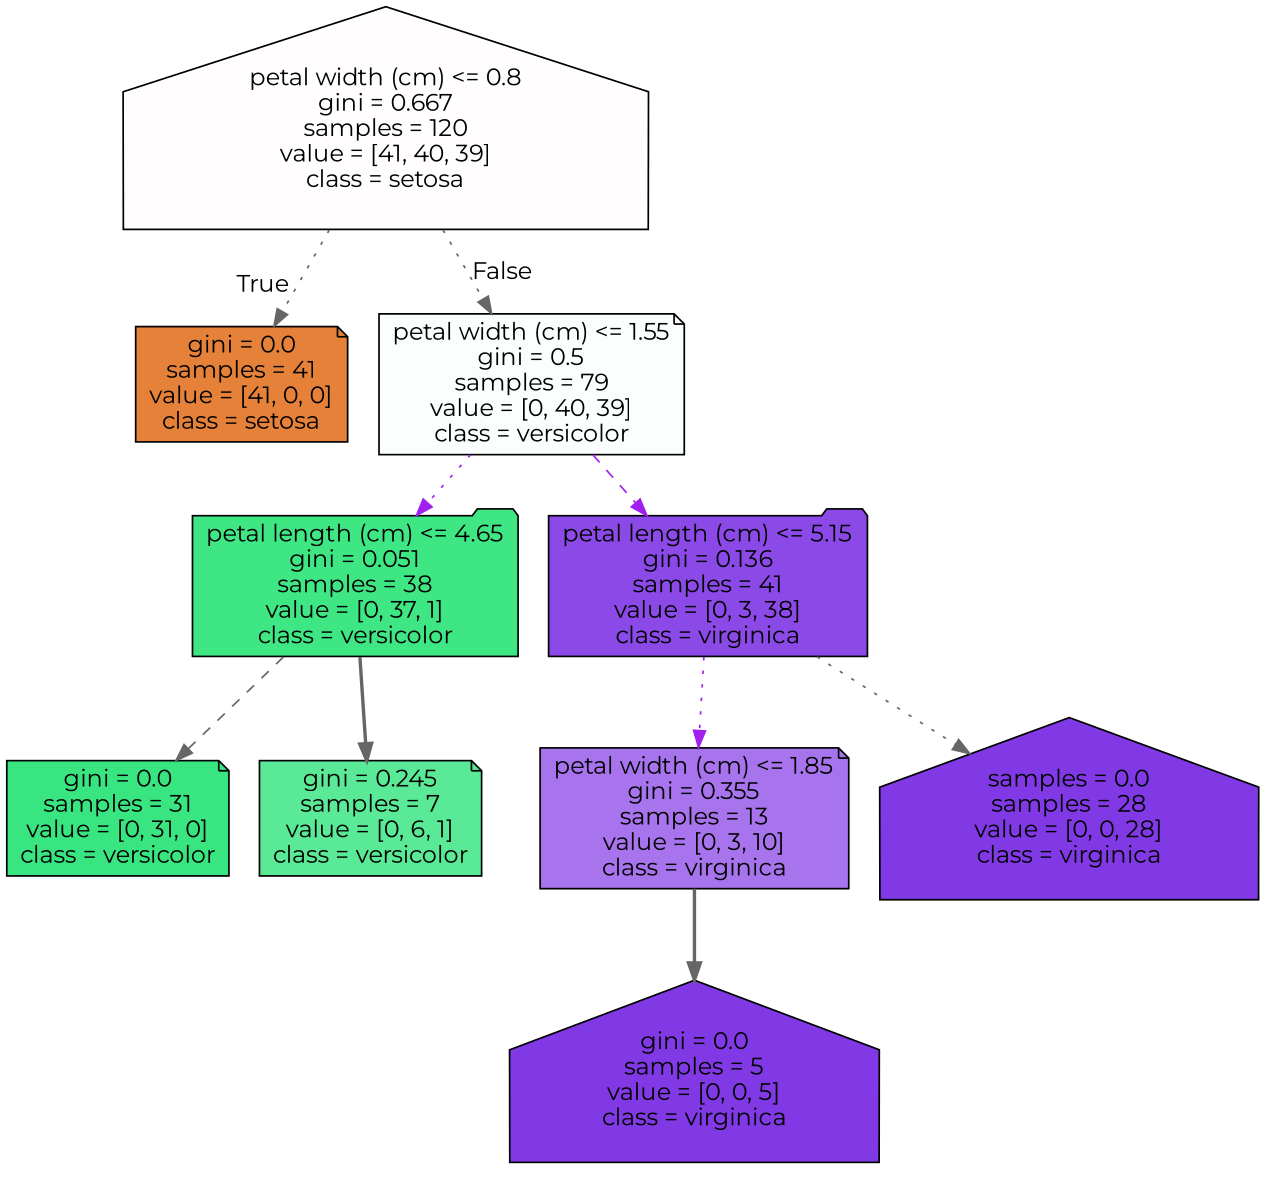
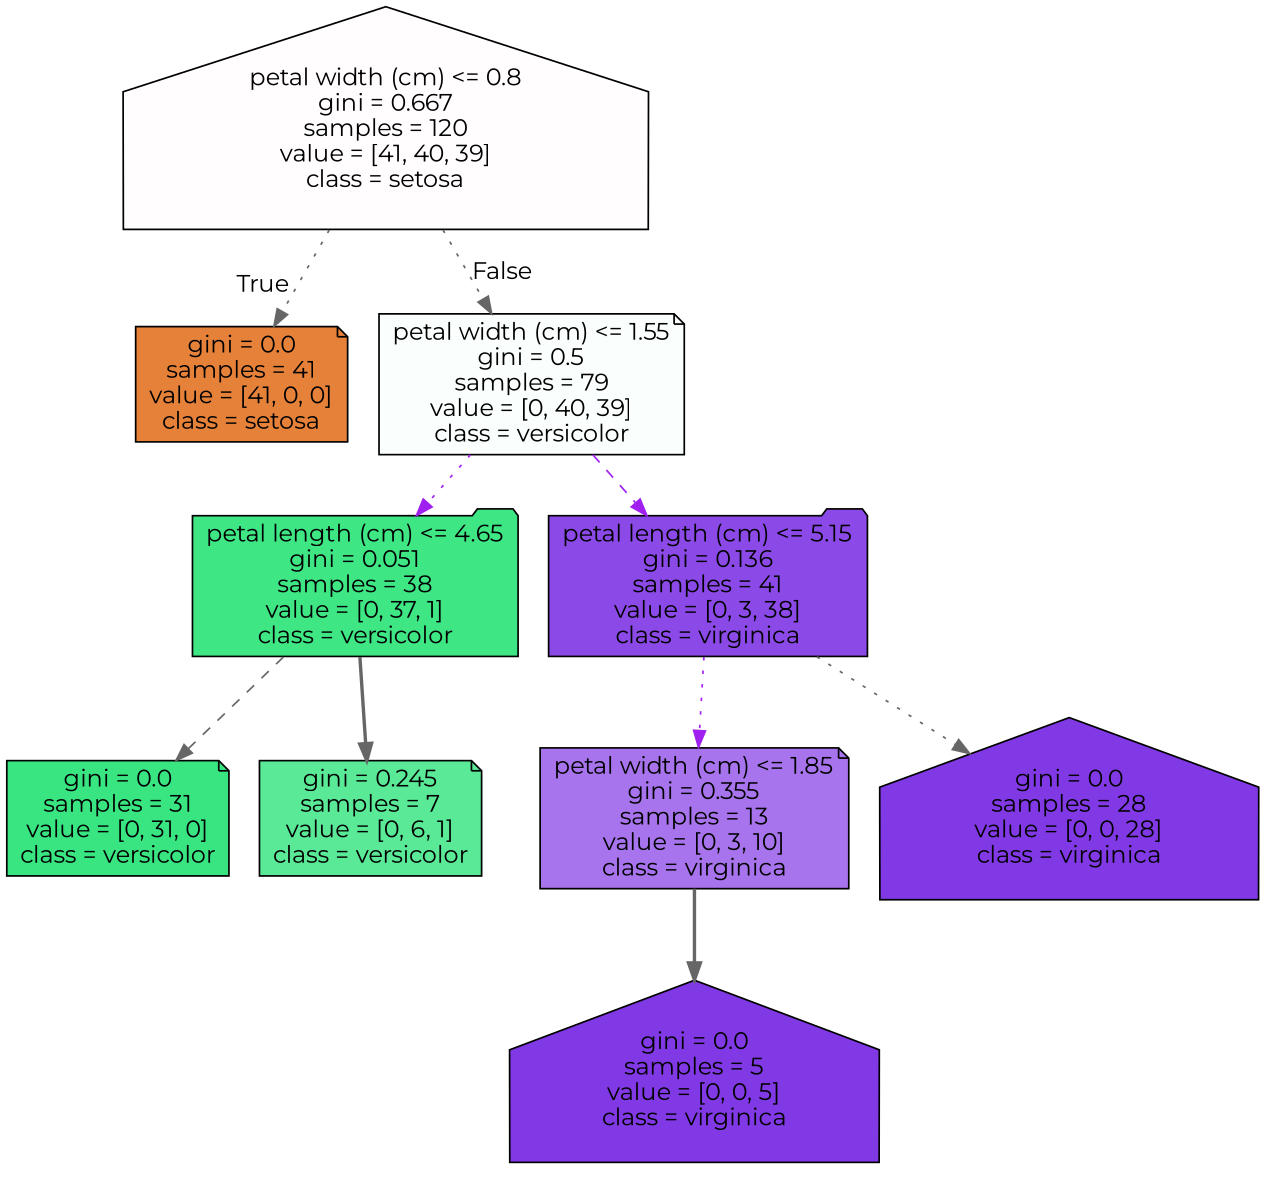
(1069, 818) -> (1069, 818)
